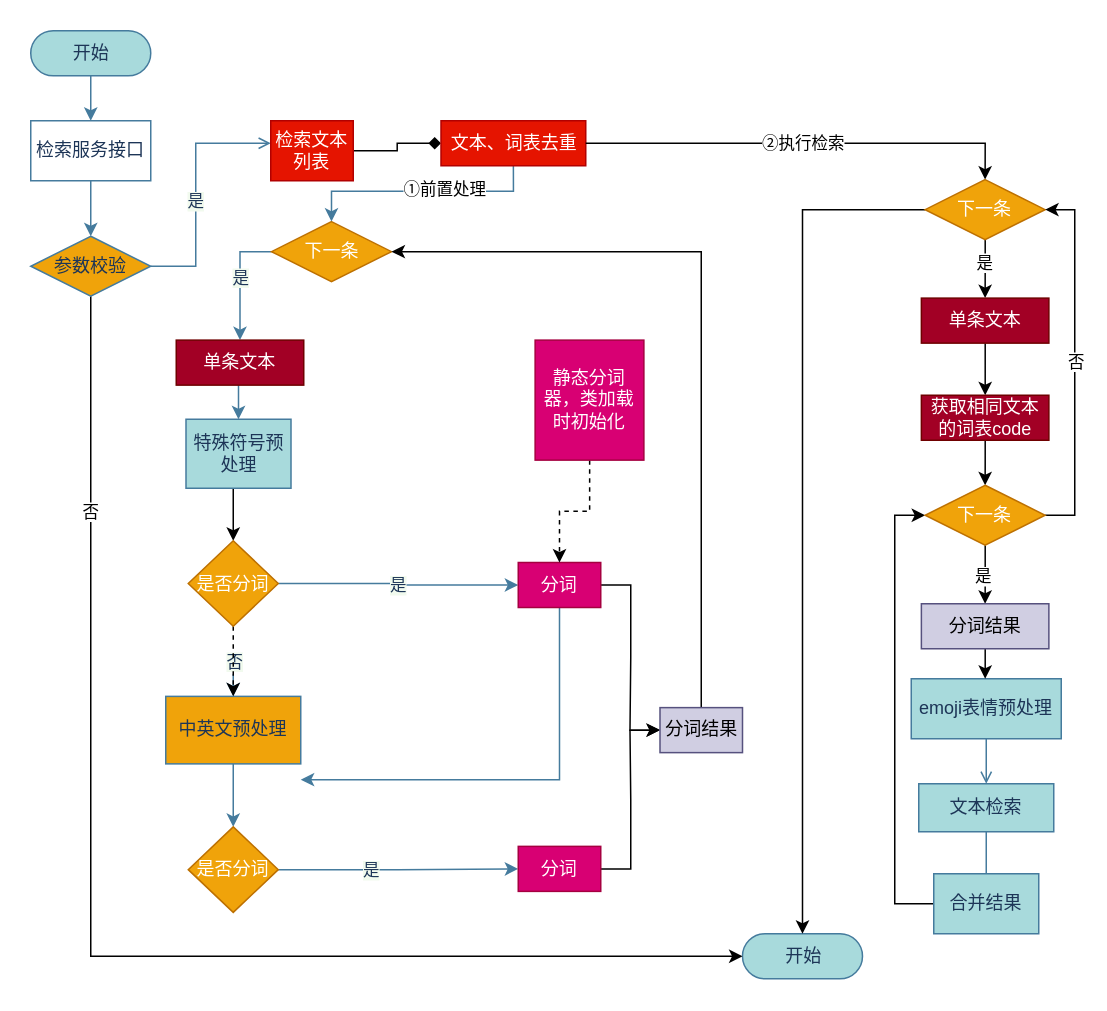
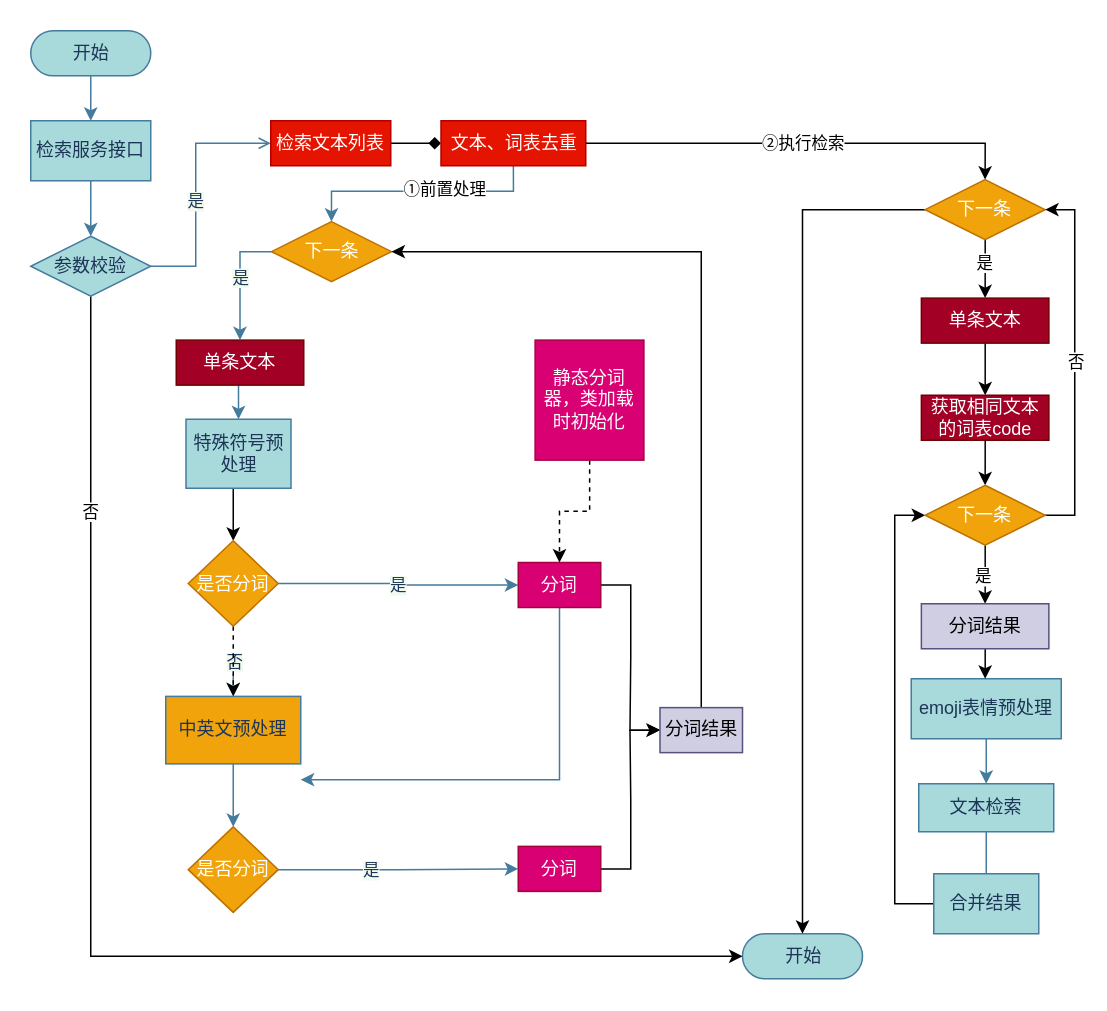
(91, 151) -> (91, 151)
(312, 151) -> (331, 143)
(91, 266) -> (91, 266)
(986, 774) -> (986, 772)
